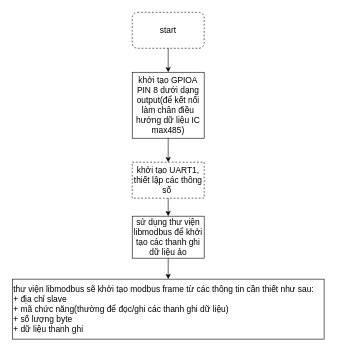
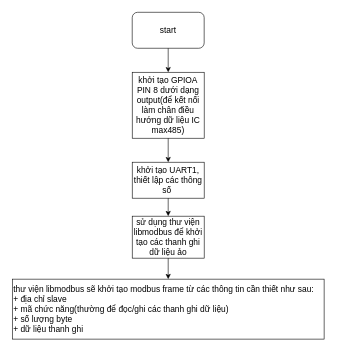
(168, 30) -> (168, 30)
(168, 180) -> (168, 180)
